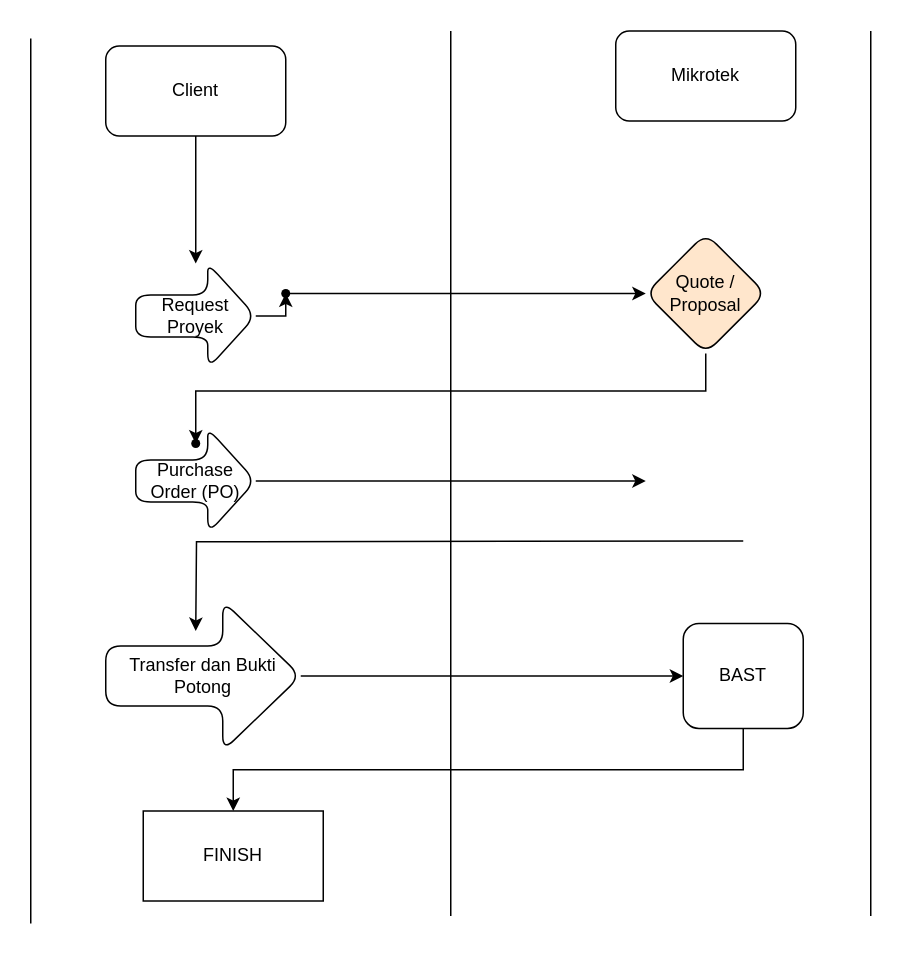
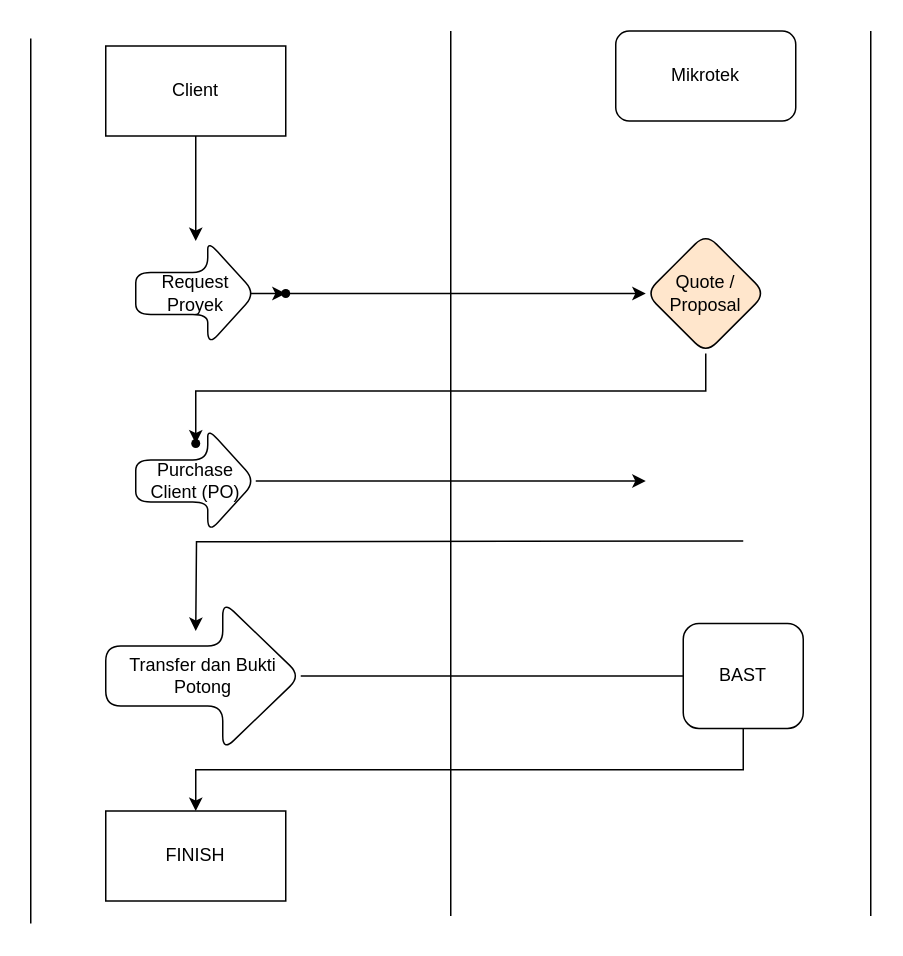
(196, 91) -> (196, 91)
(196, 316) -> (196, 293)
(196, 481) -> (196, 481)
(672, 676) -> (675, 676)
(233, 856) -> (196, 856)
